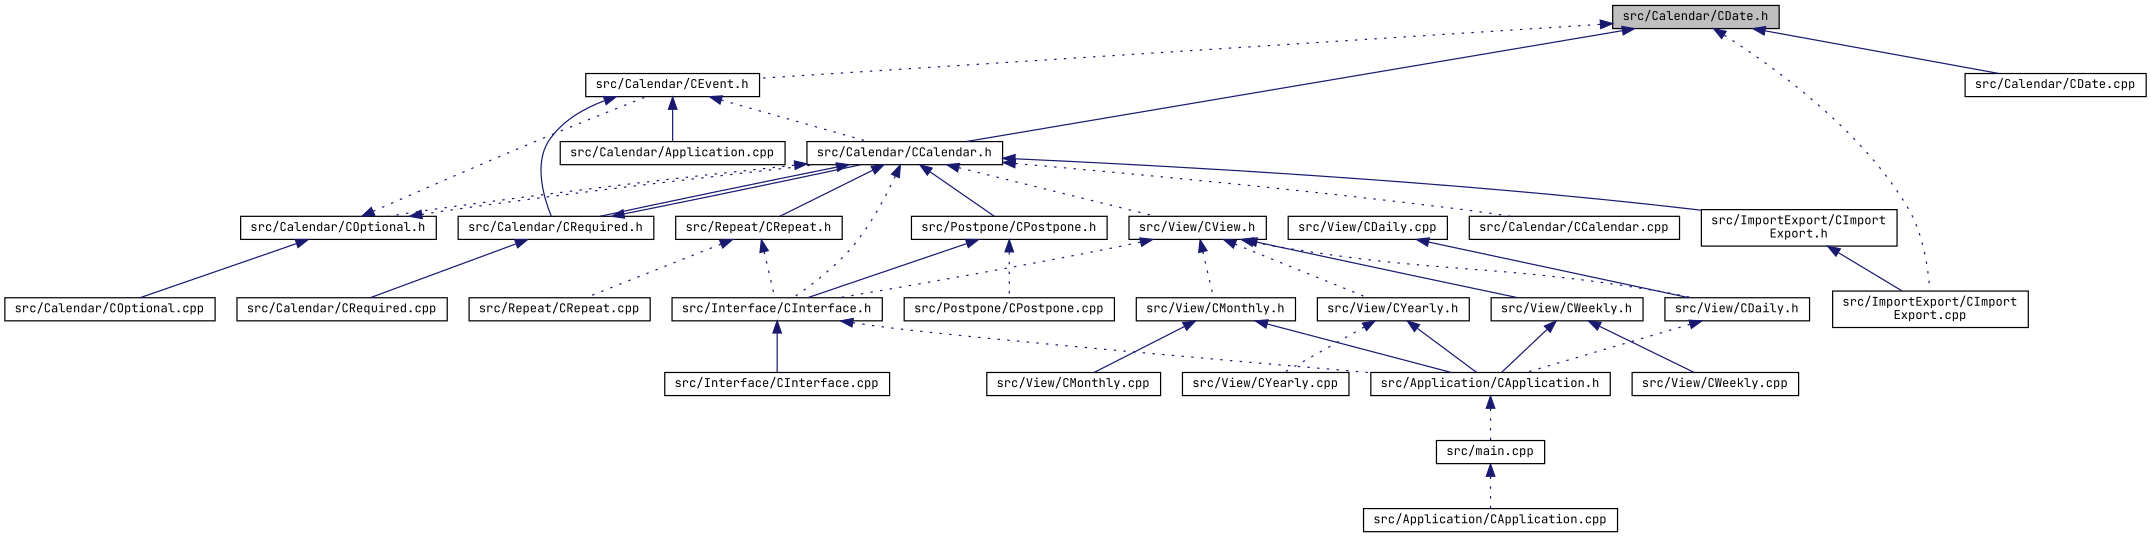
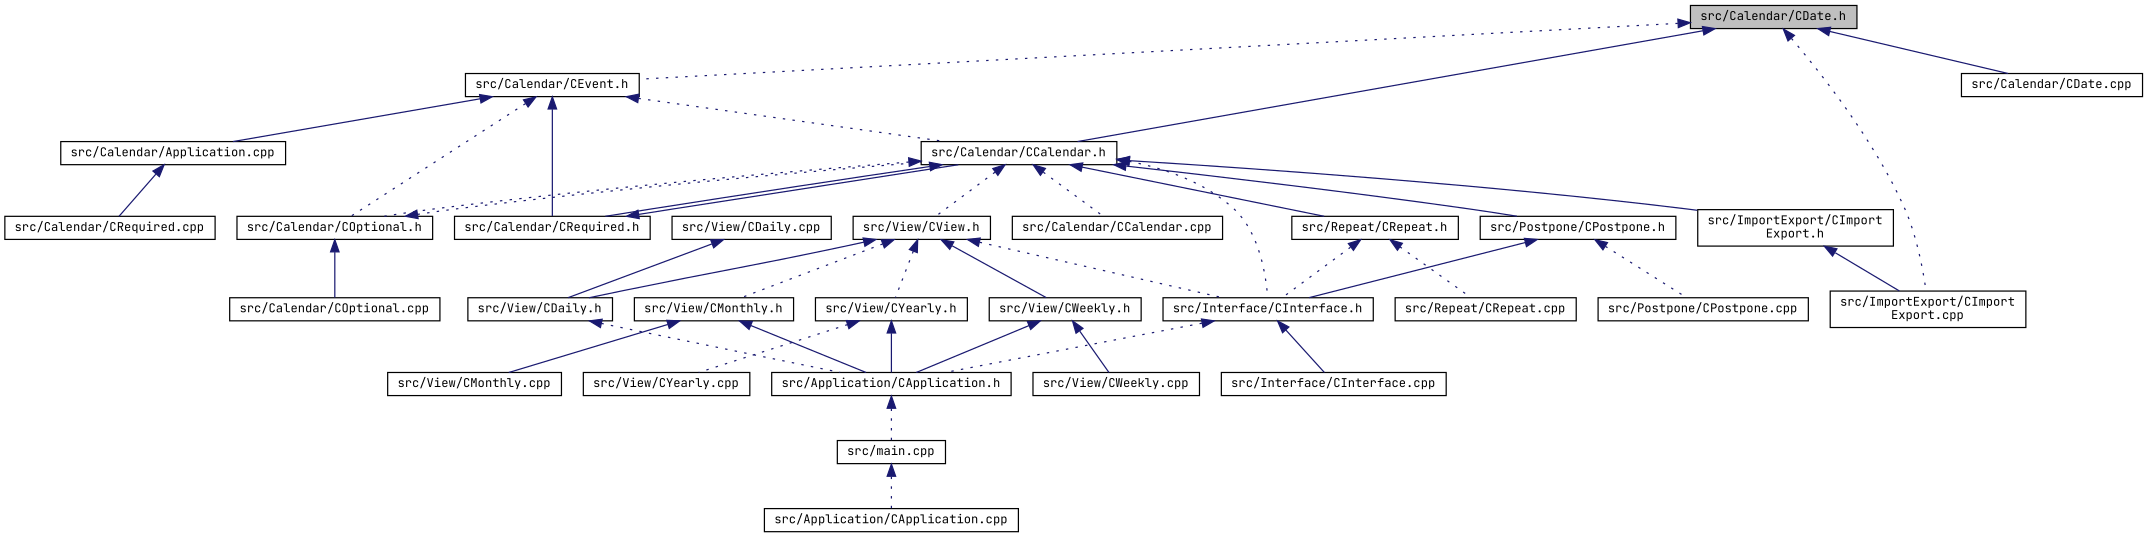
(509, 153) -> (438, 160)
(1473, 269) -> (727, 270)
(443, 271) -> (137, 195)
